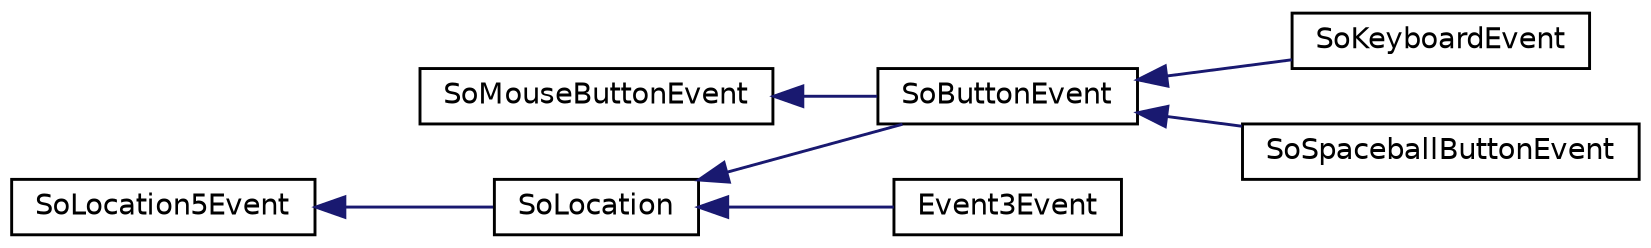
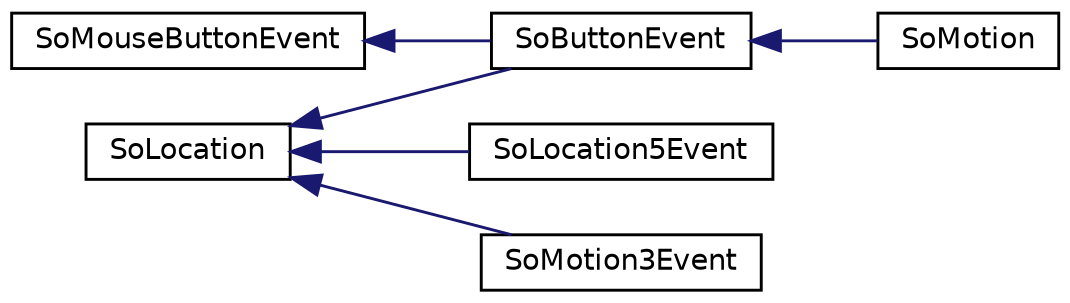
(1441, 41) -> (968, 41)
(1441, 152) -> none
(419, 207) -> (395, 152)
(1008, 207) -> (621, 262)
